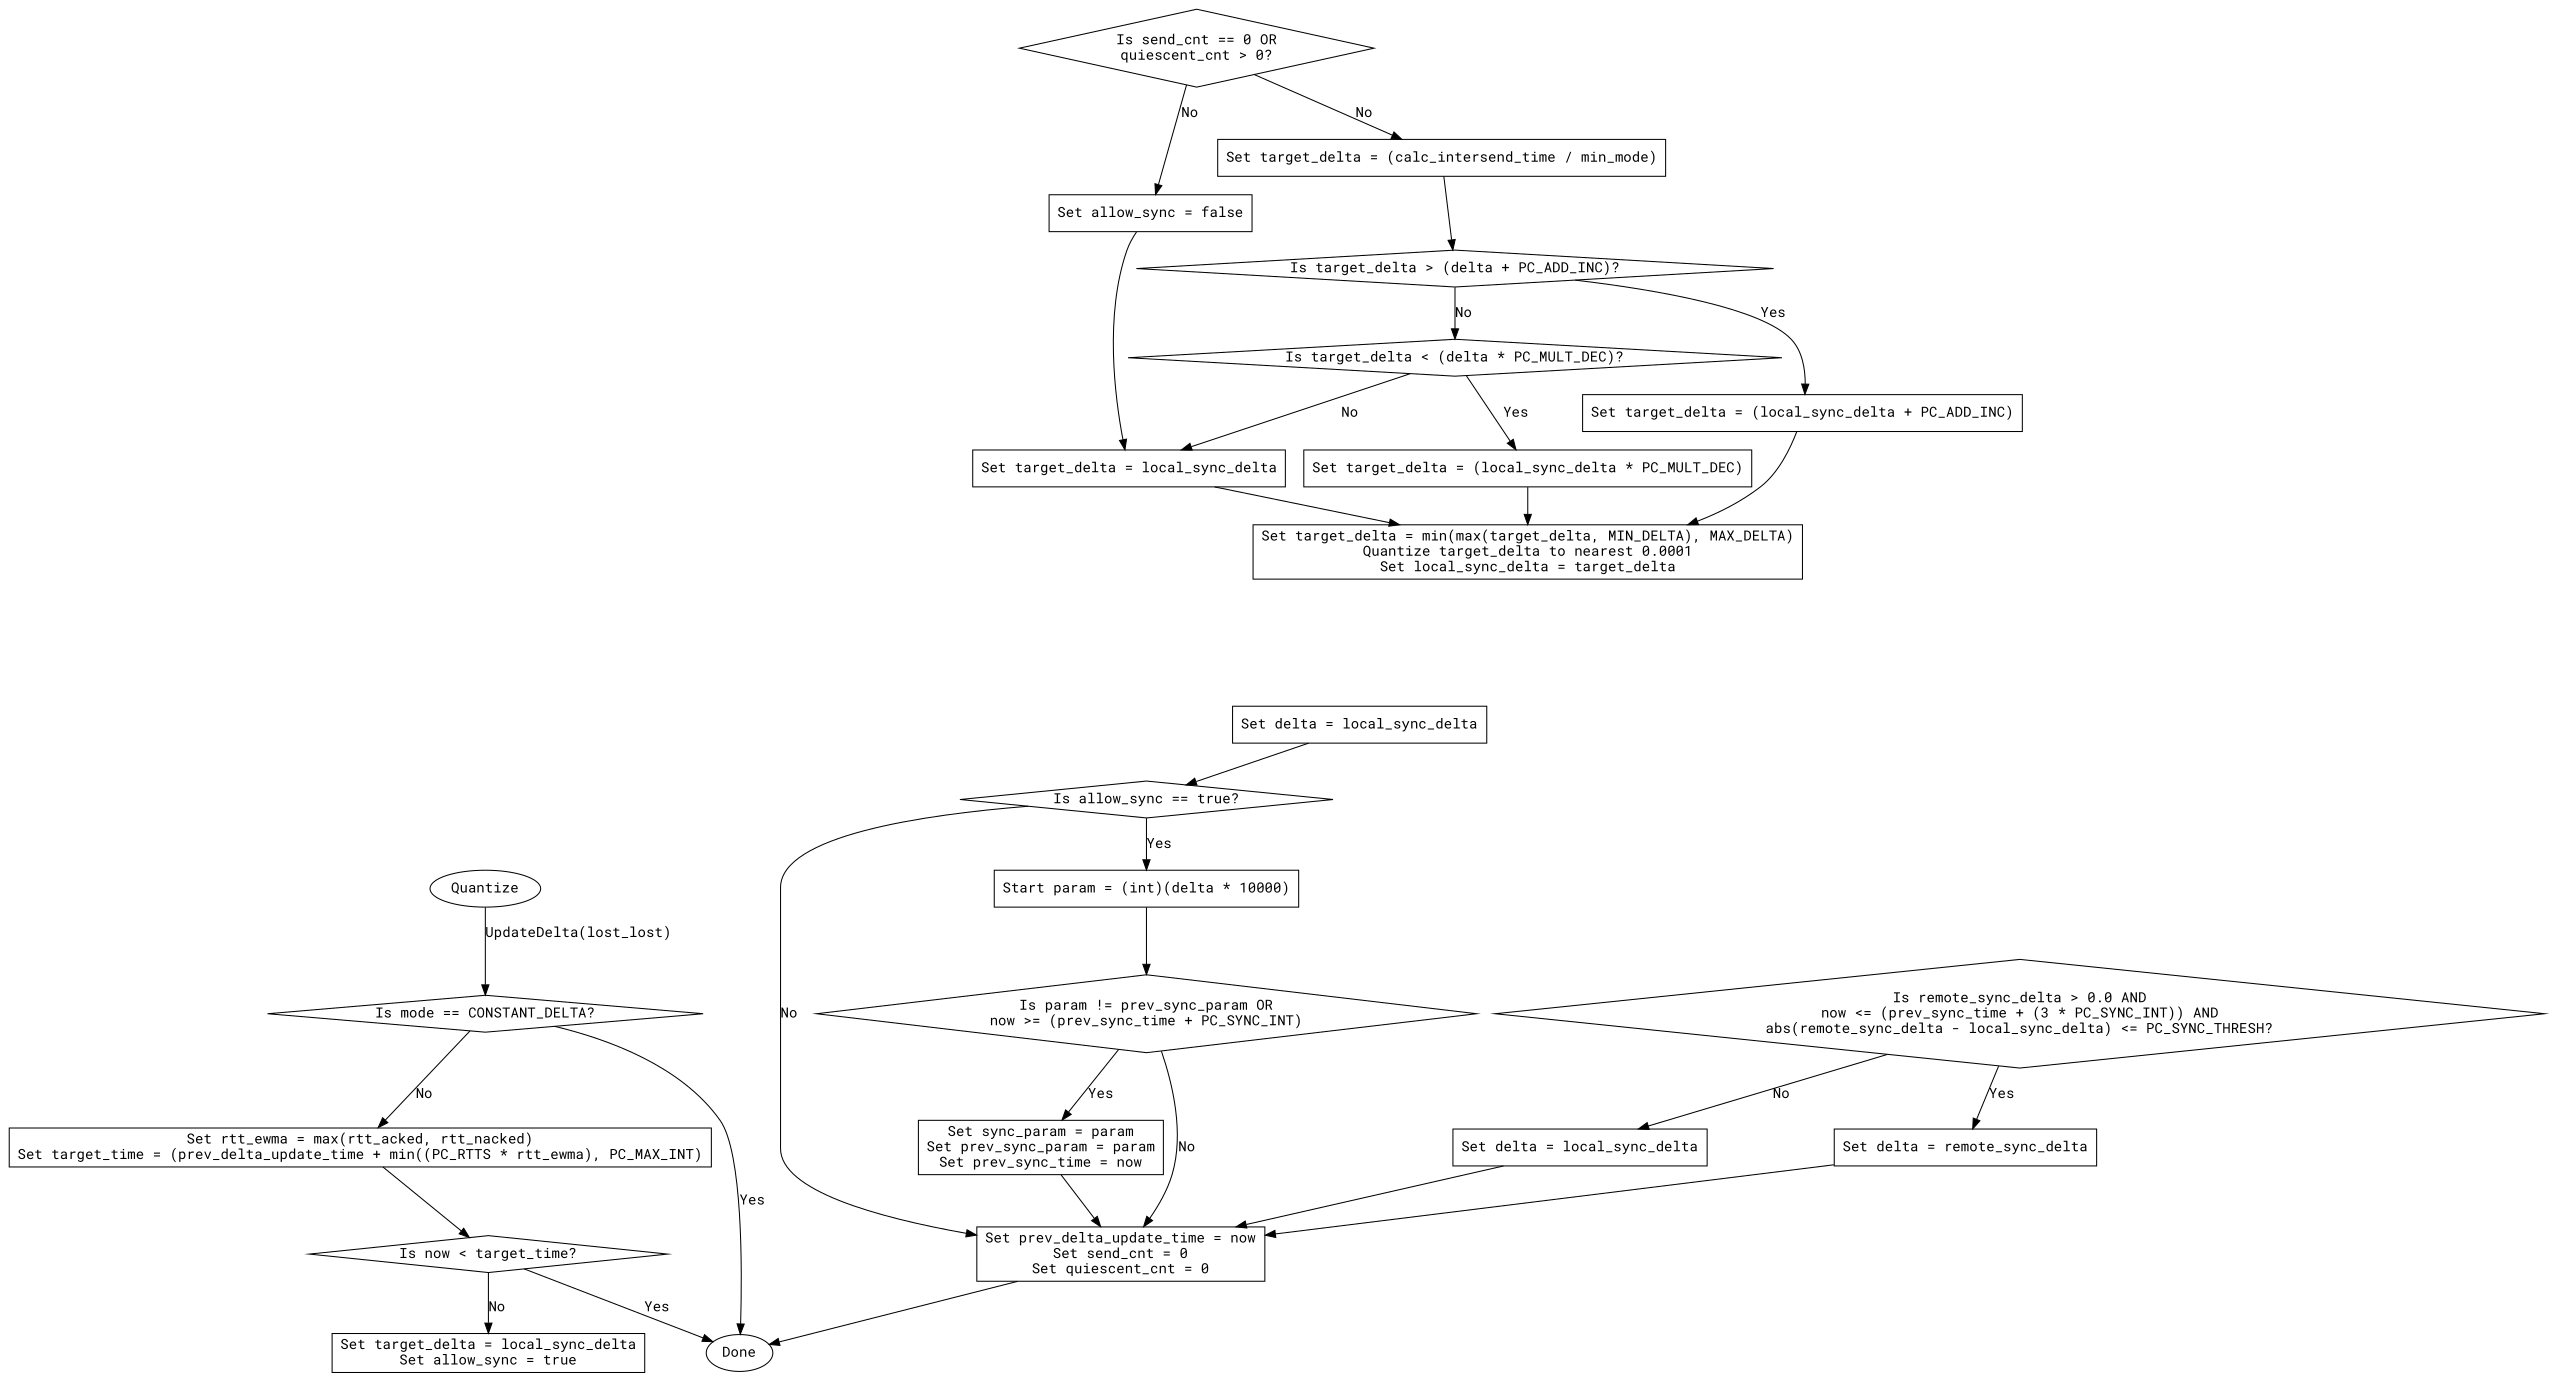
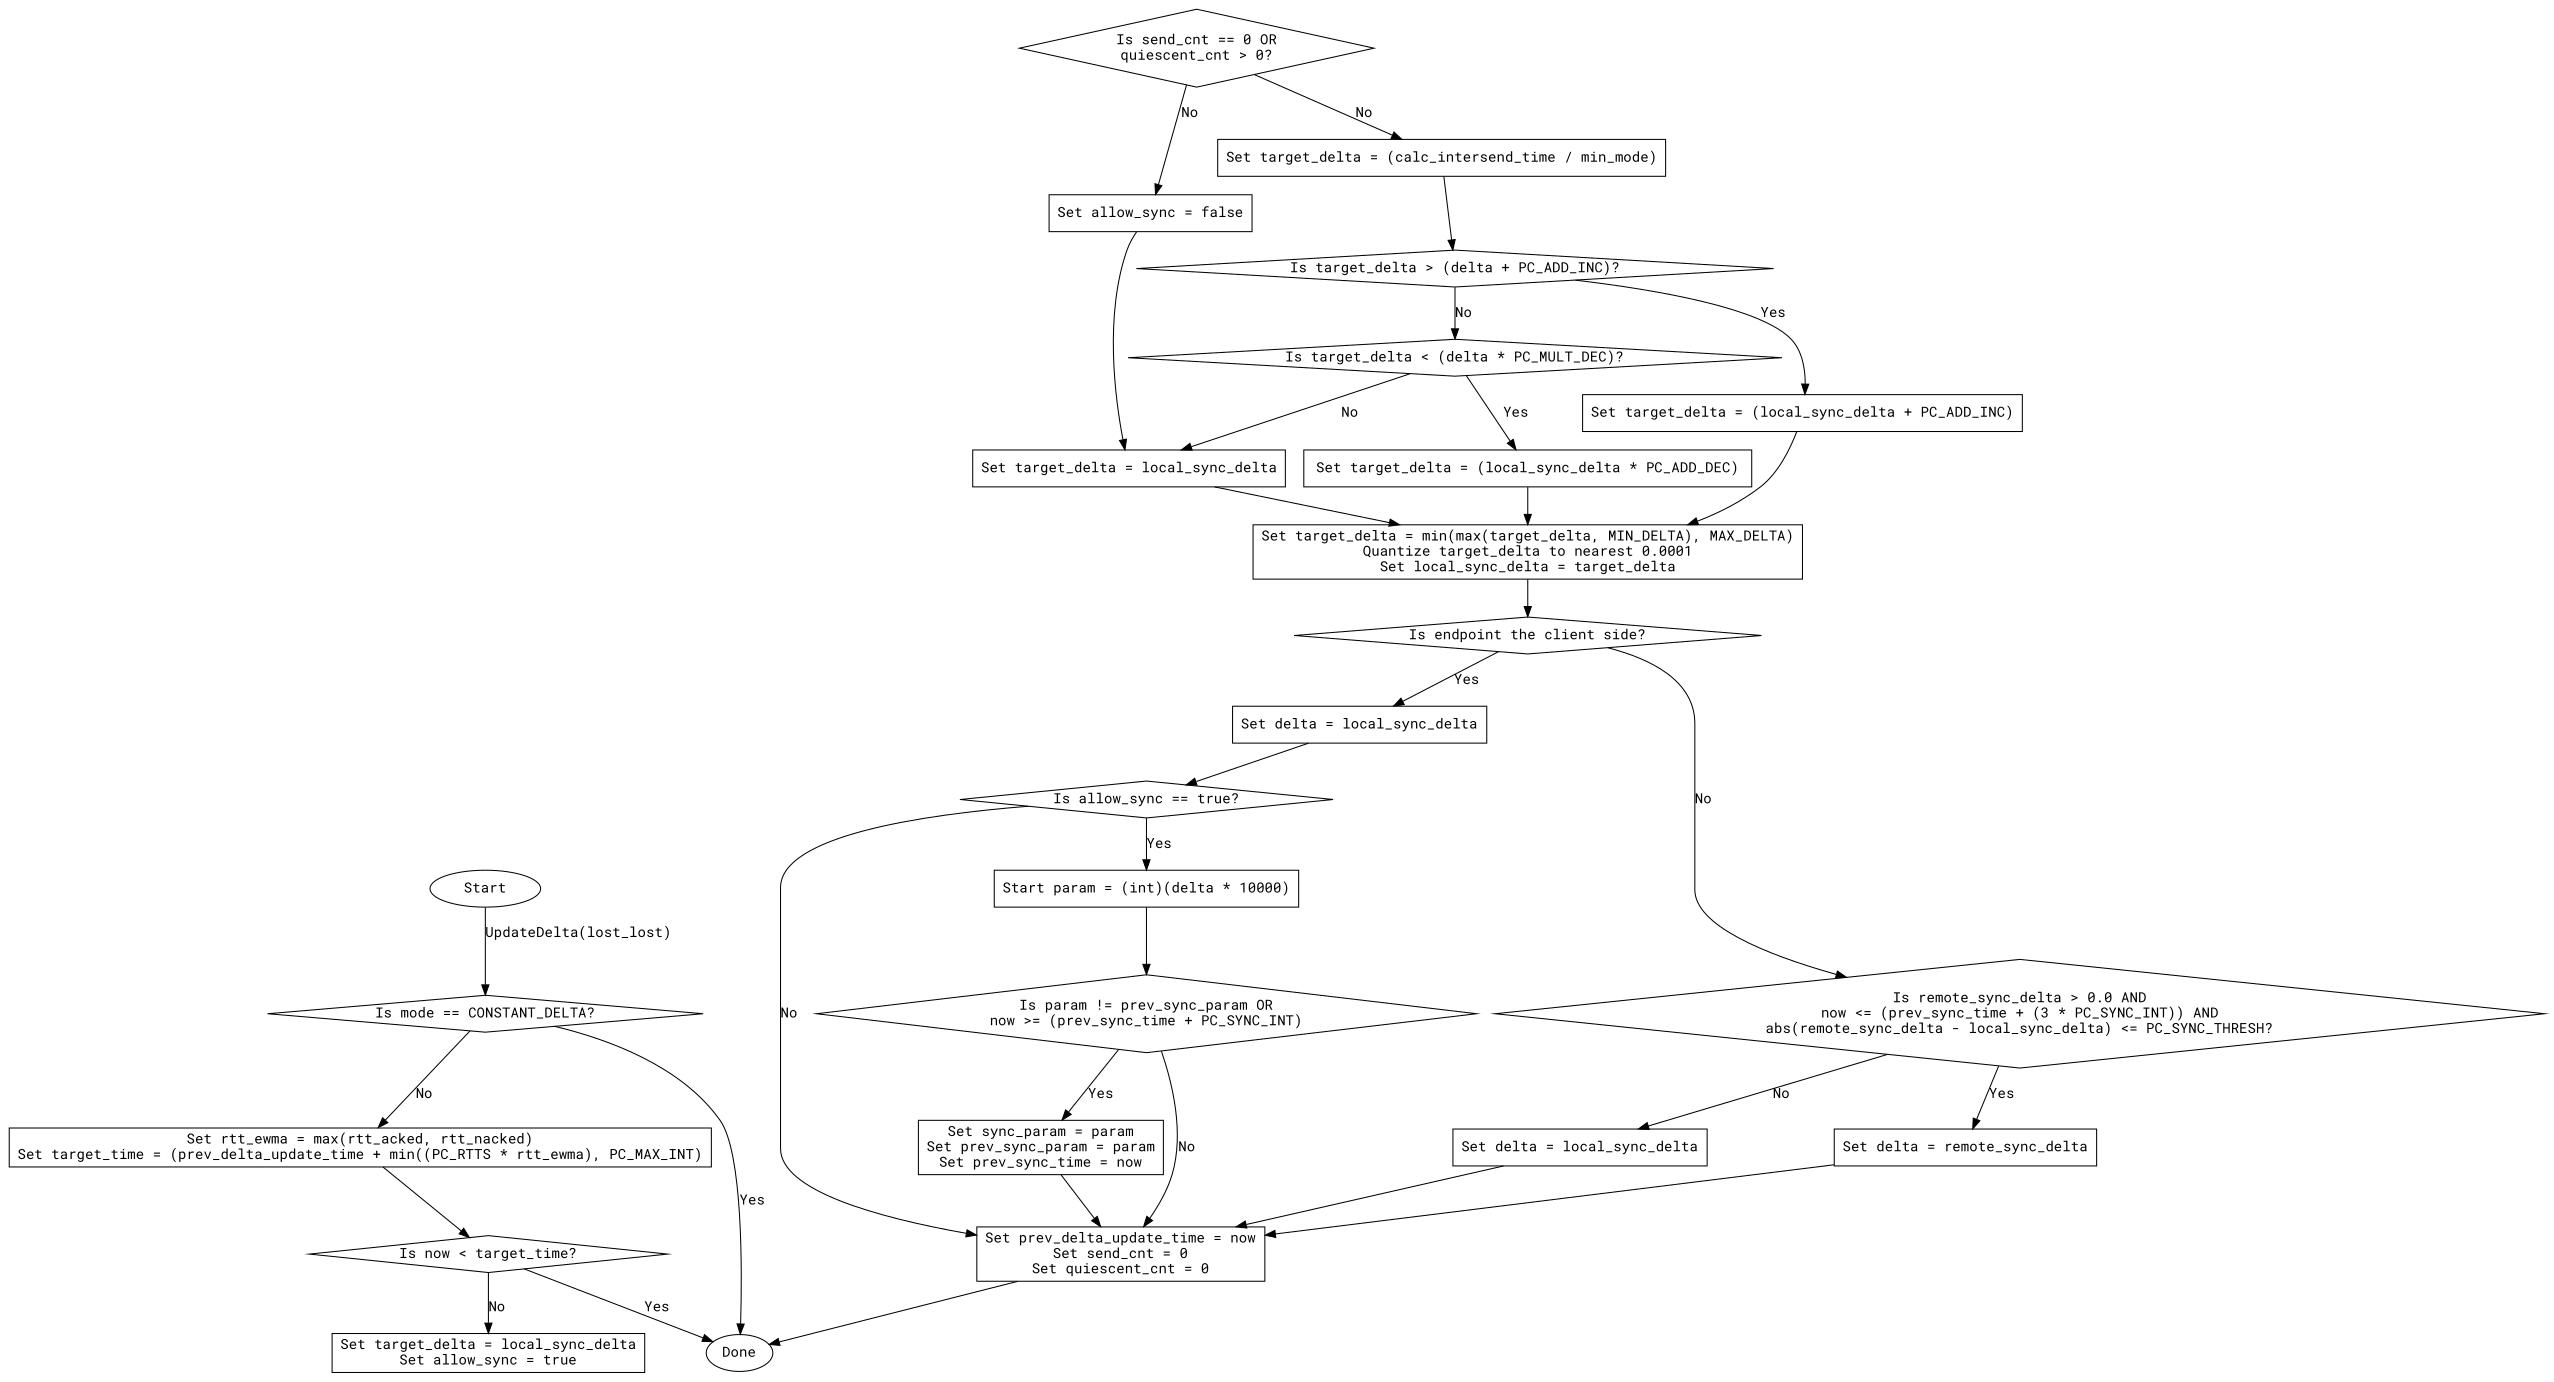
(1528, 468) -> (1528, 468)
none -> (1528, 636)
(485, 889) -> (485, 889)
